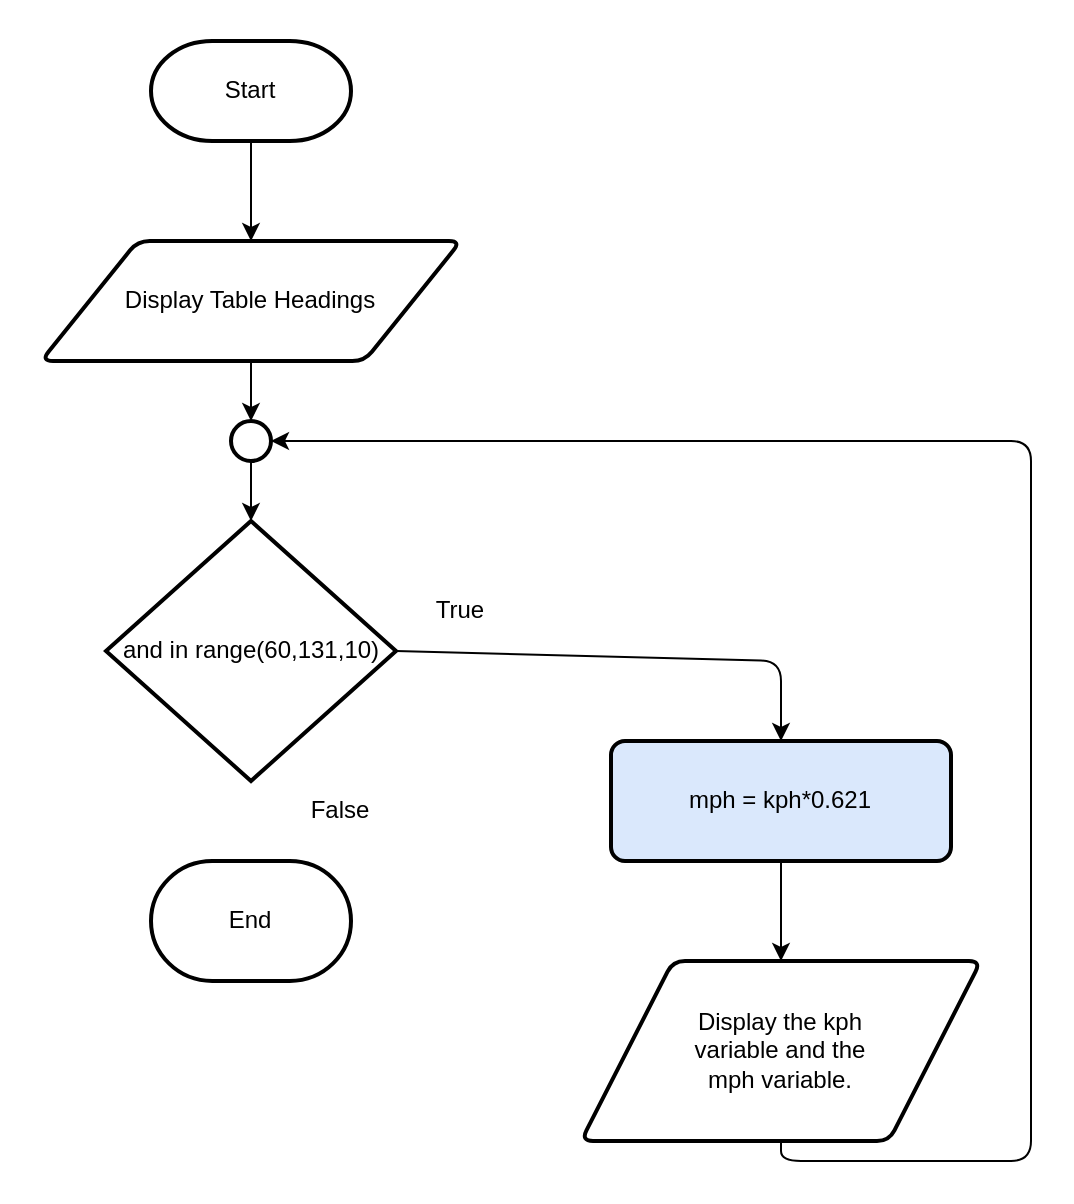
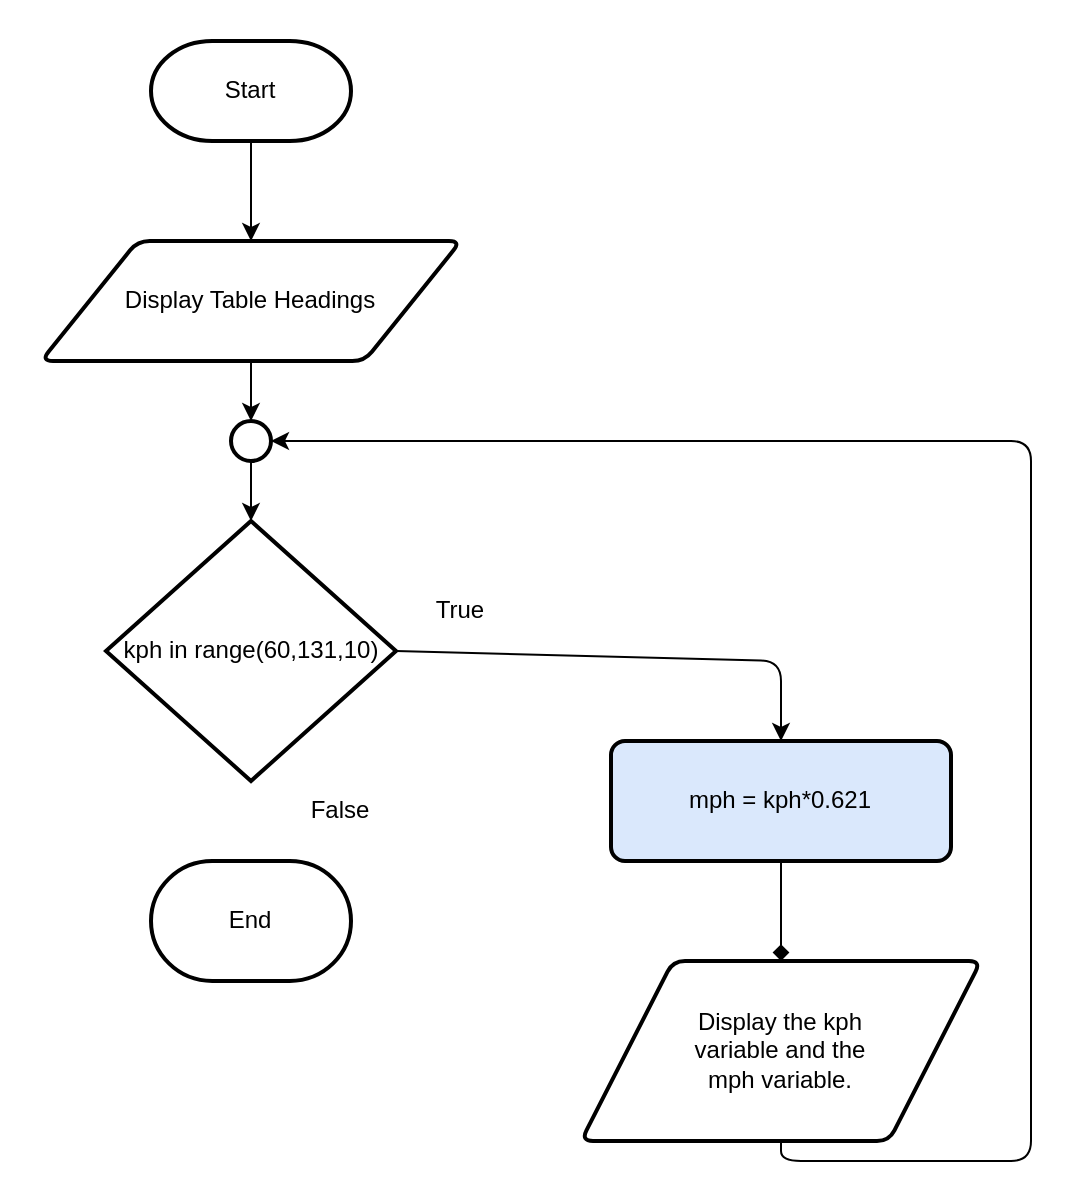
(252, 651) -> (252, 651)
(781, 946) -> (781, 945)
